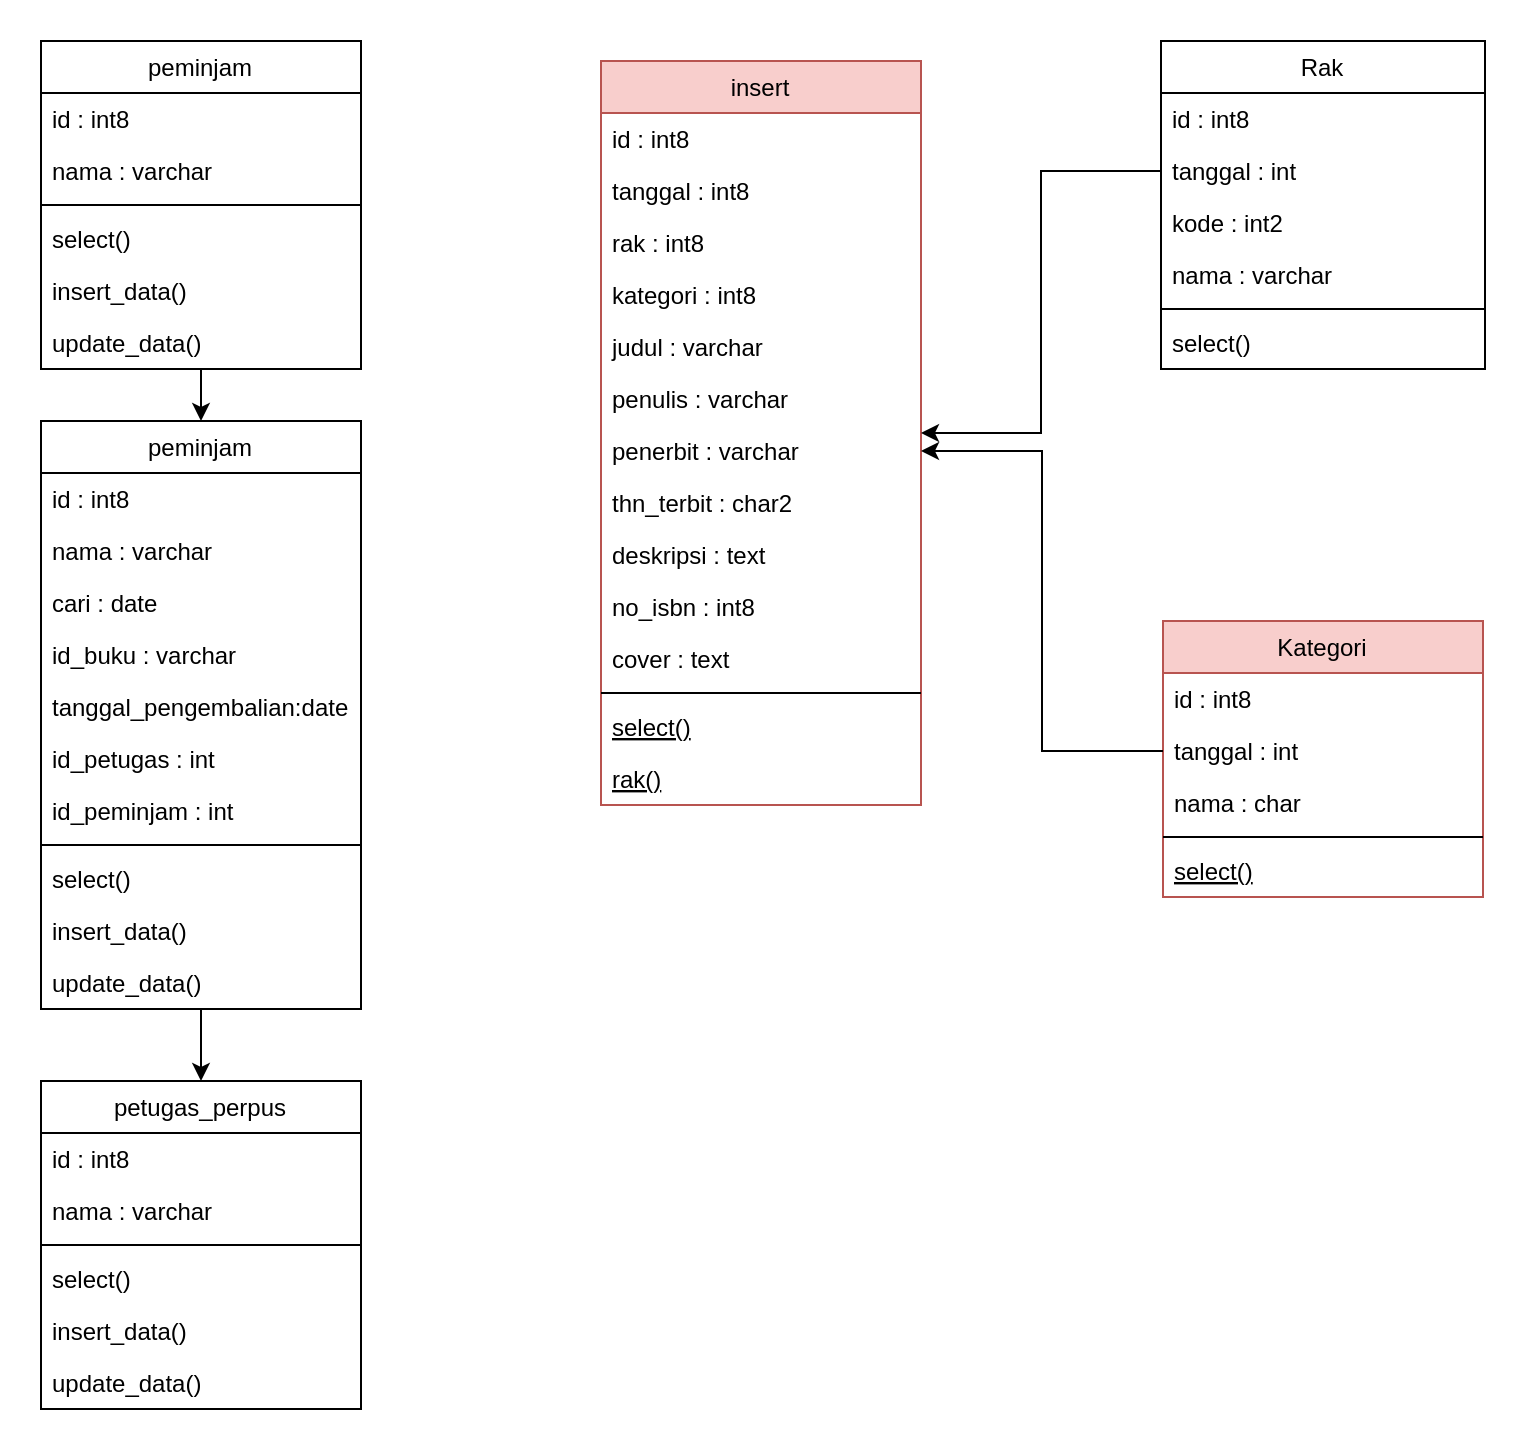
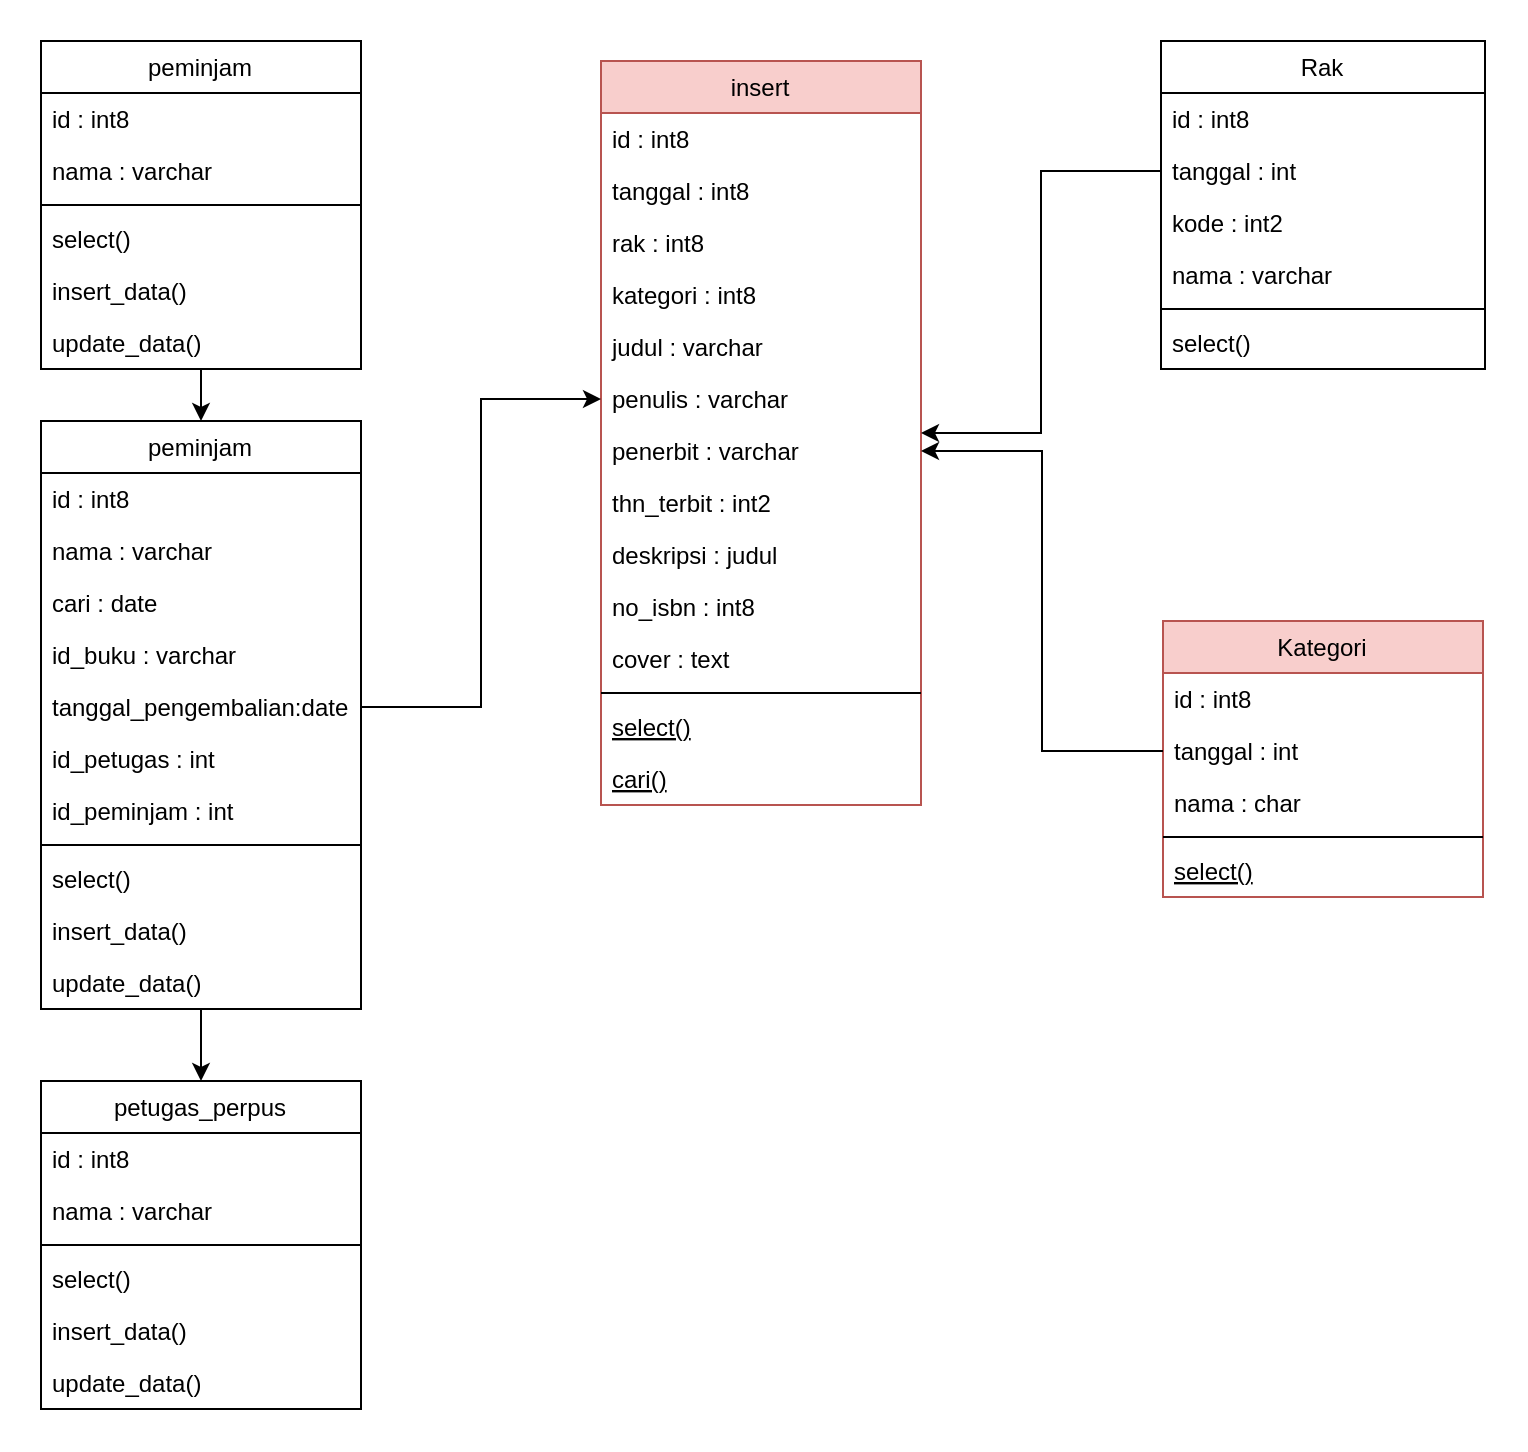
(720, 504) -> (711, 504)
(704, 556) -> (708, 556)
none -> (481, 558)
(646, 780) -> (649, 780)
